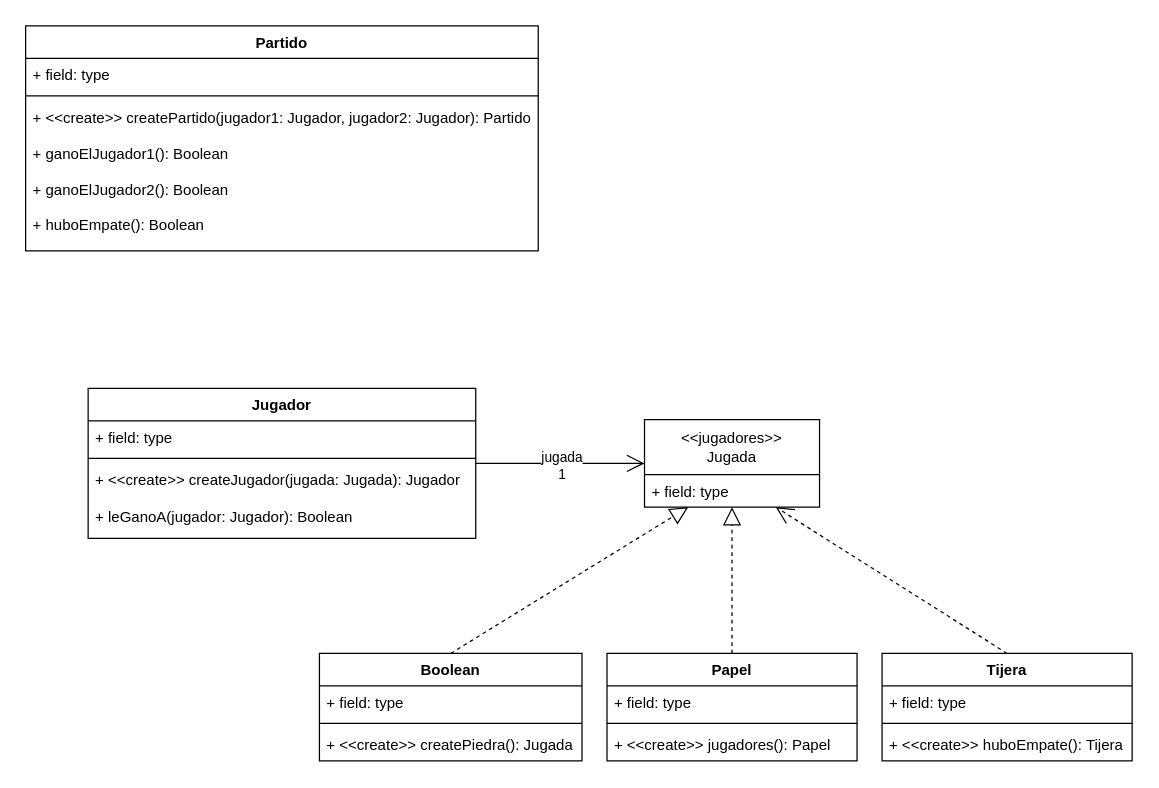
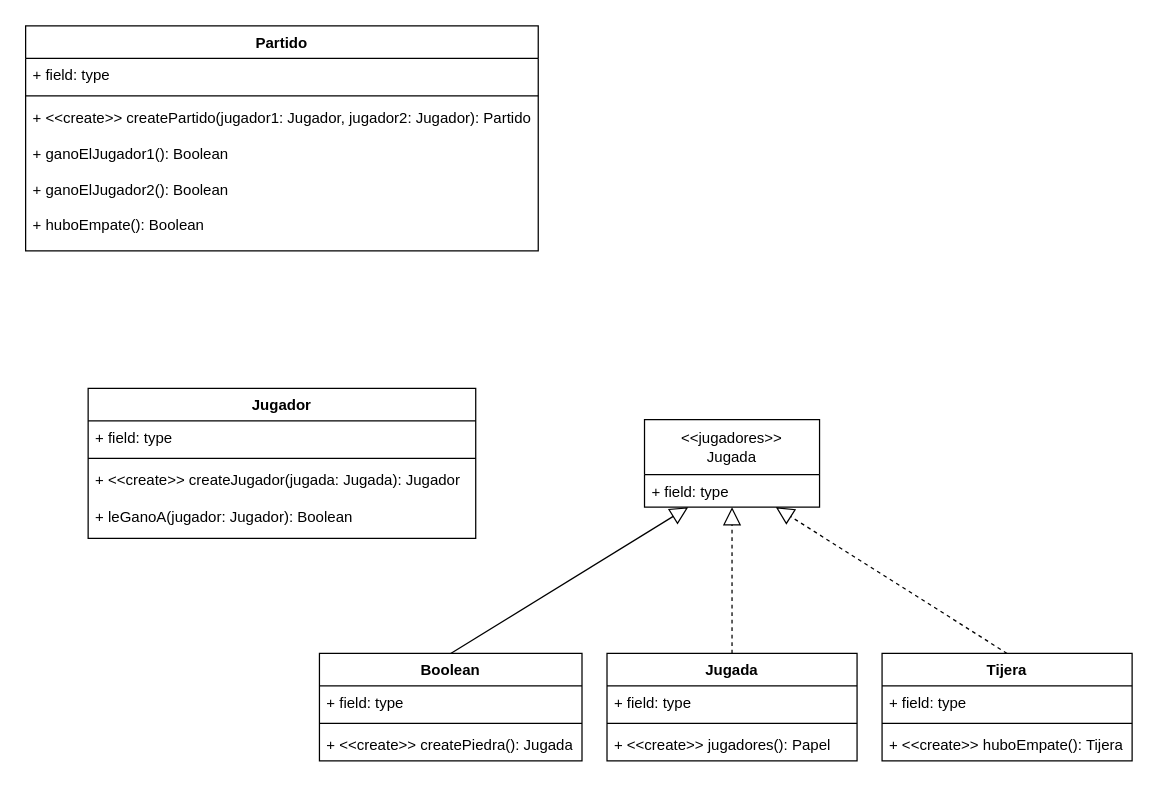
(558, 463) -> none
(786, 514) -> (791, 517)
(562, 584) -> (562, 584)
(732, 671) -> (732, 671)
